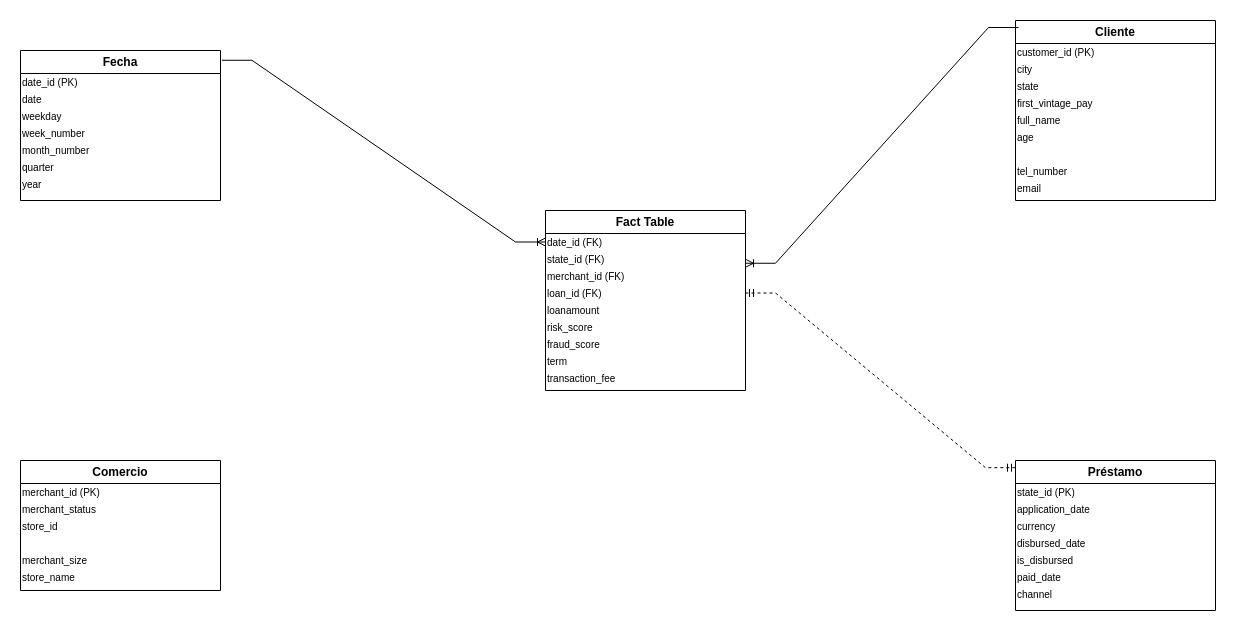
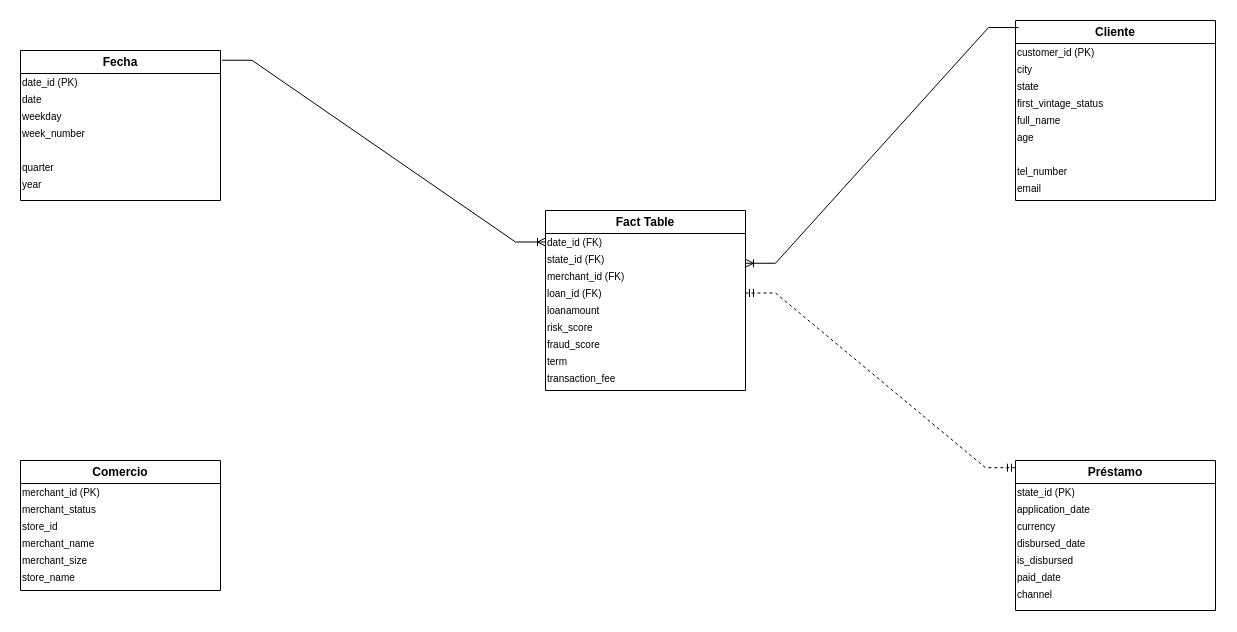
(1063, 104) -> (1071, 104)
(121, 150) -> none
none -> (121, 543)
